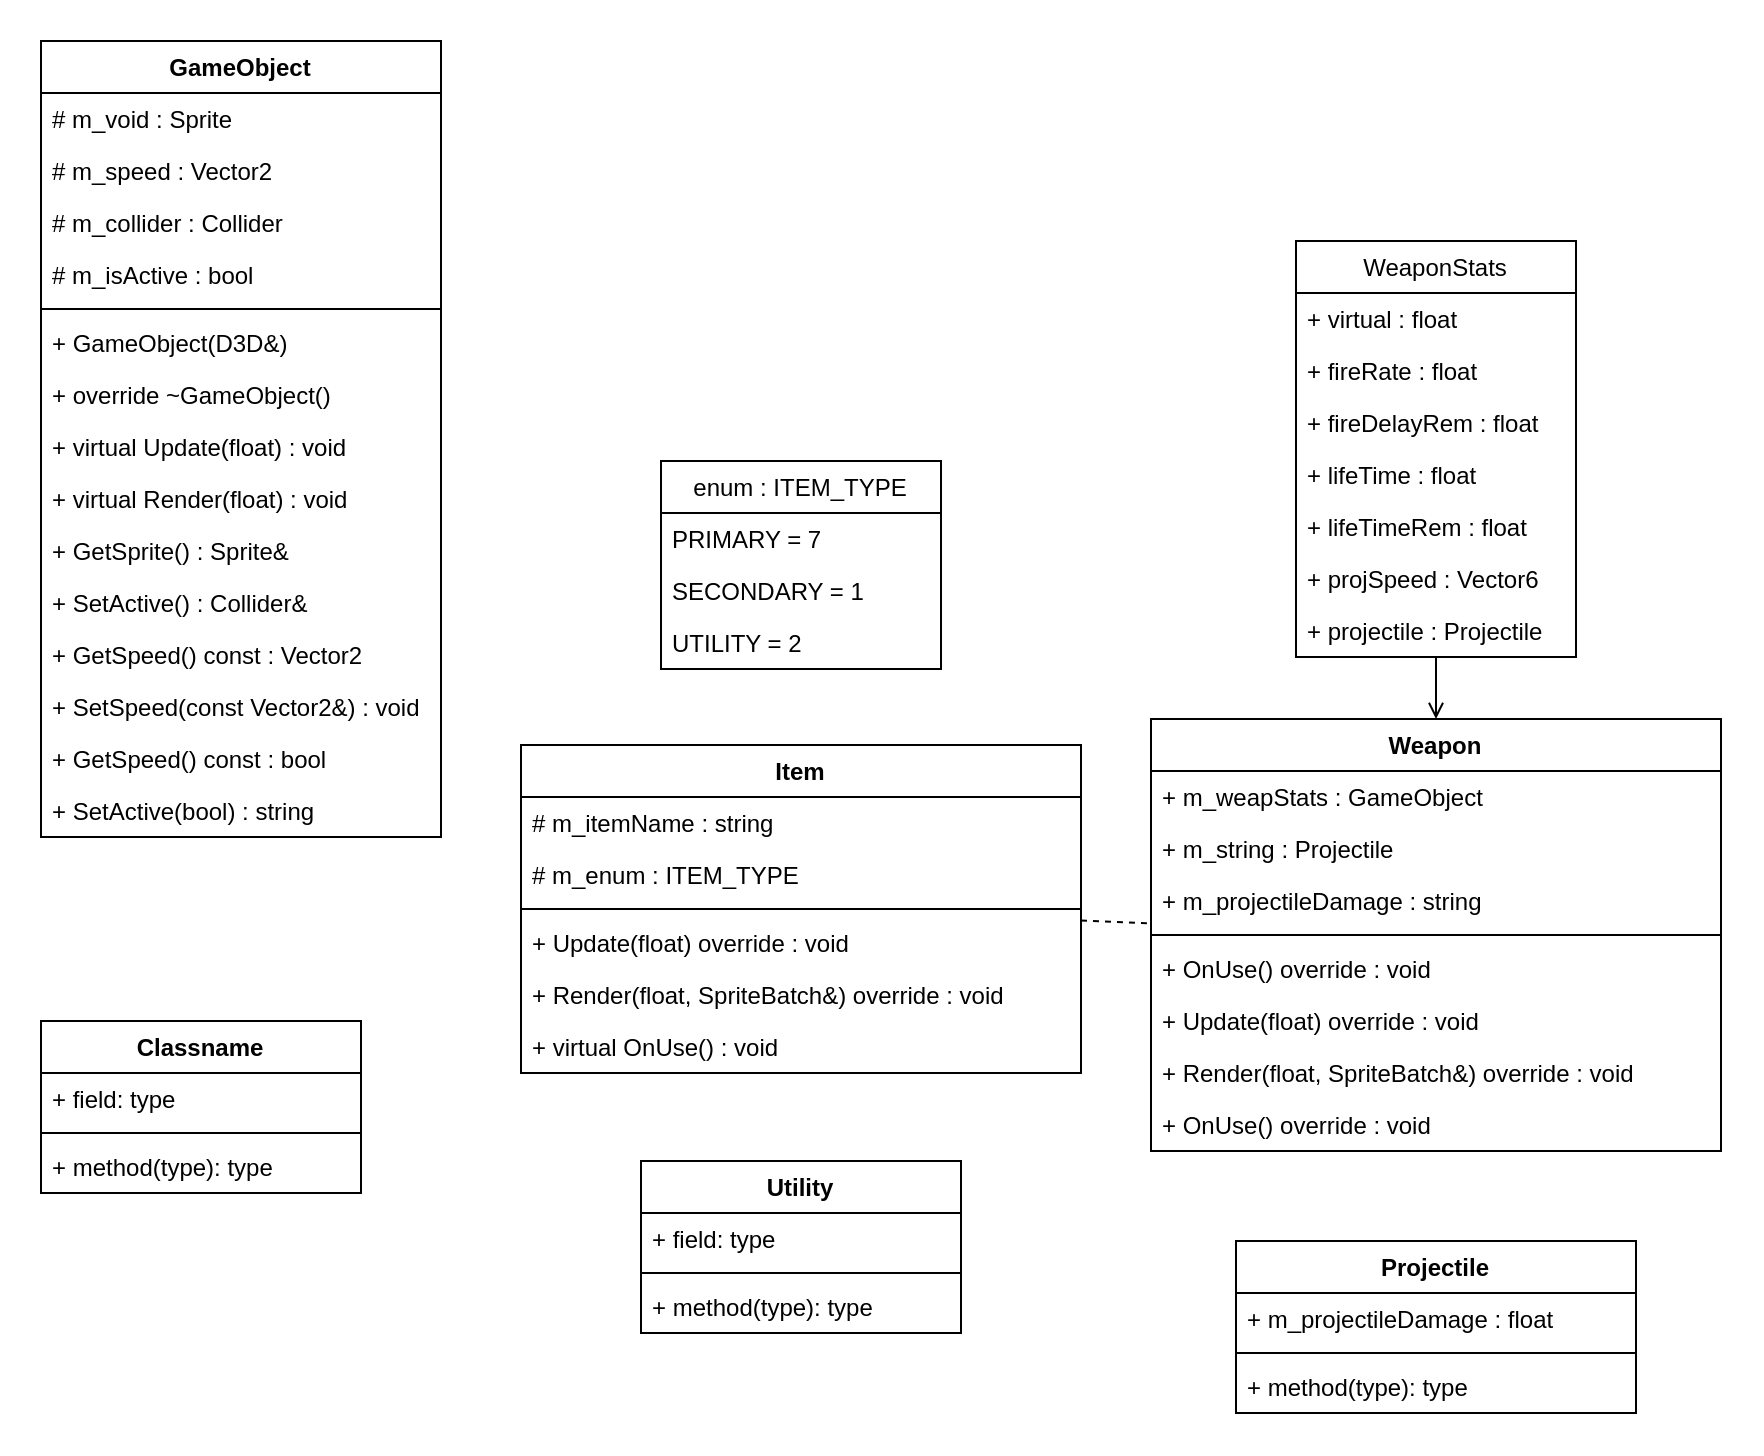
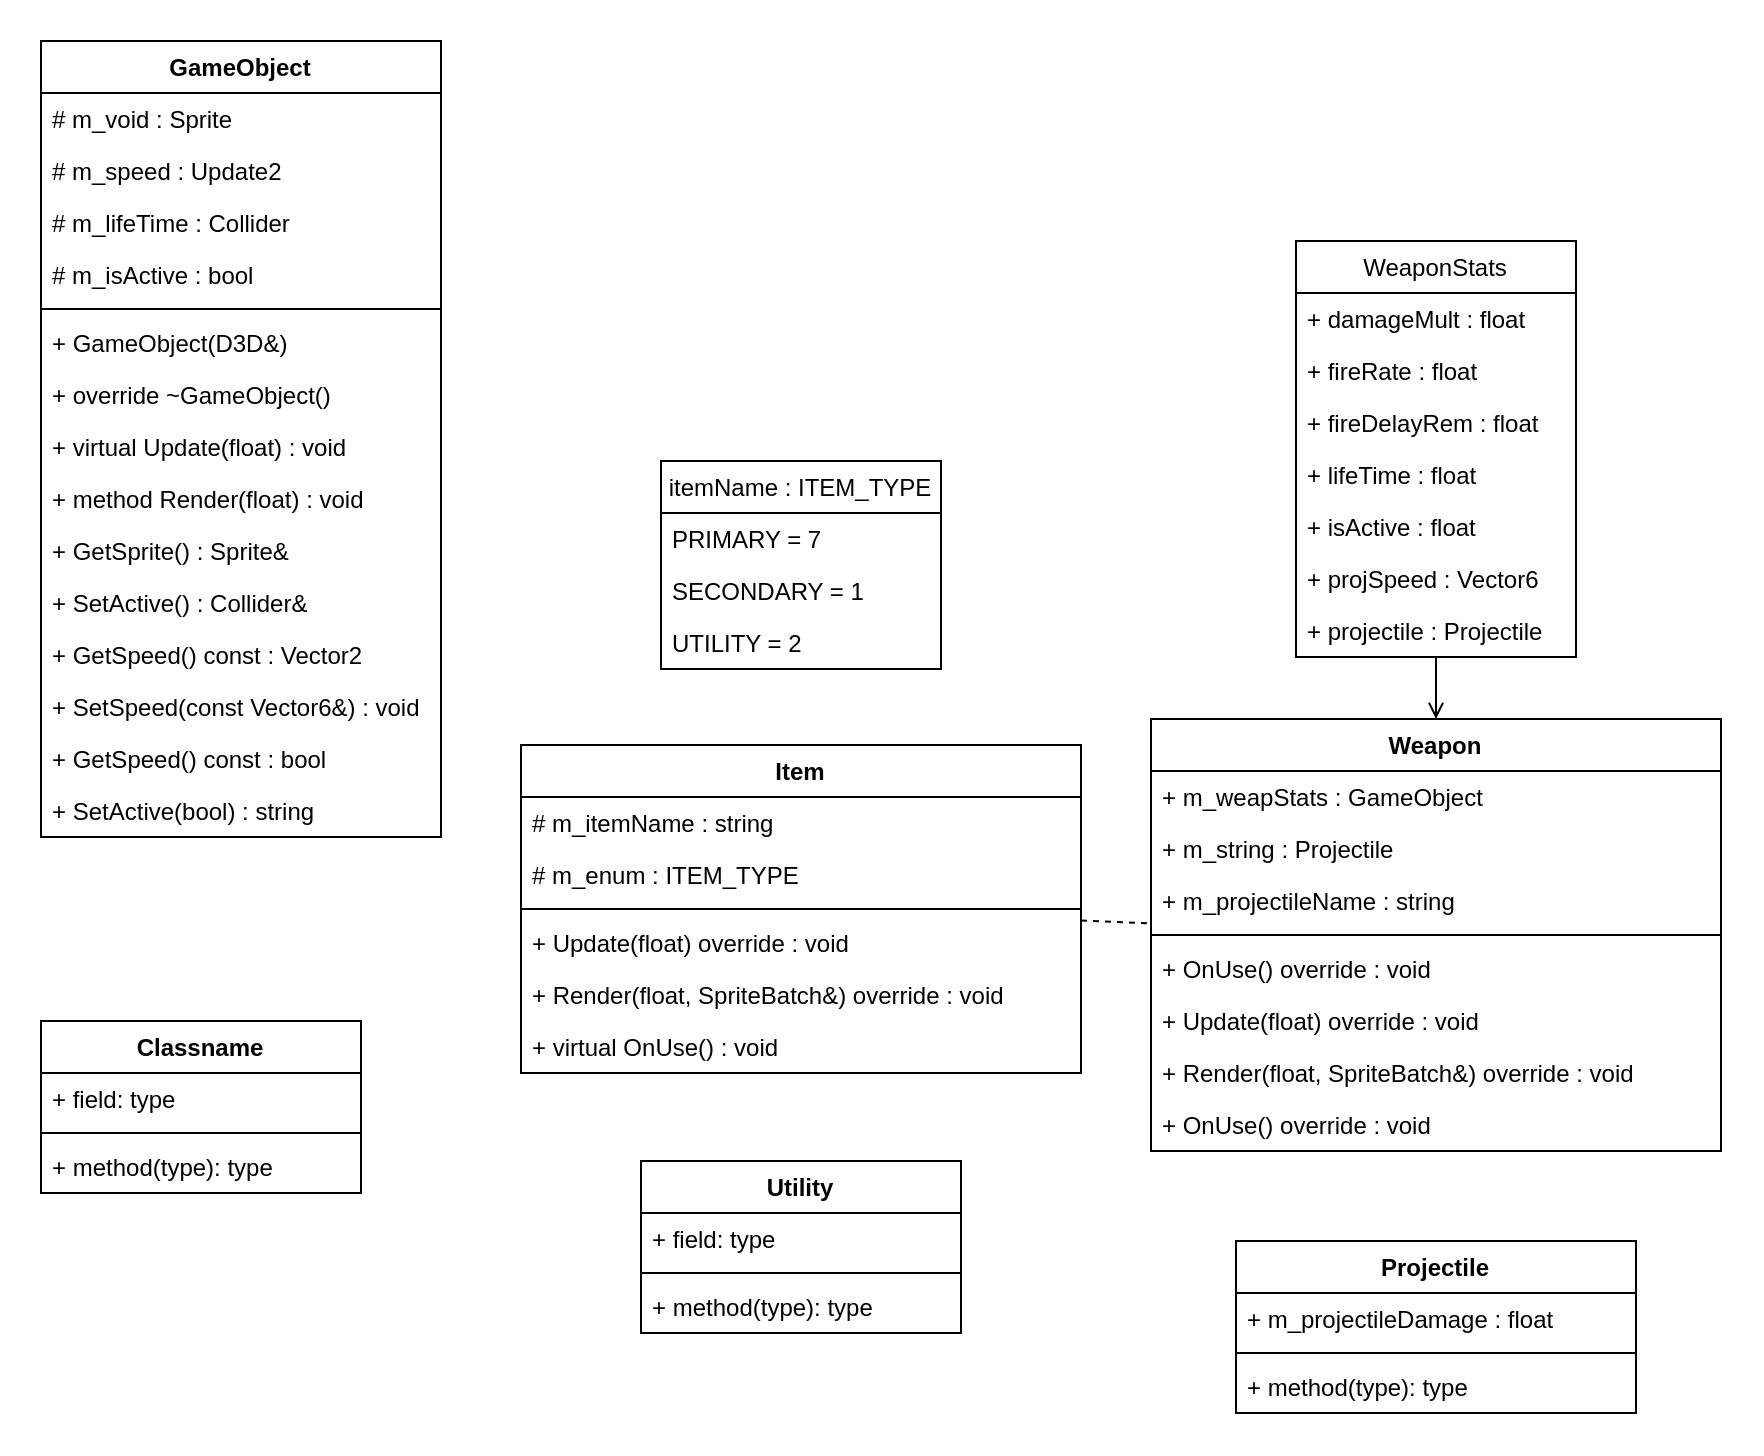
(167, 172) -> (167, 172)
(175, 224) -> (175, 224)
(1399, 320) -> (1423, 320)
(800, 488) -> (800, 488)
(226, 500) -> (225, 500)
(1423, 528) -> (1406, 528)
(255, 708) -> (255, 708)
(1335, 902) -> (1322, 902)
